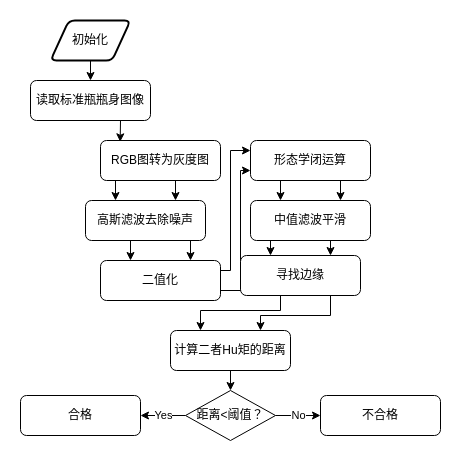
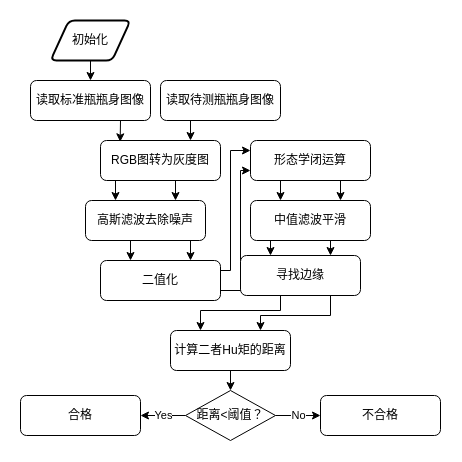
none -> (221, 101)
none -> (191, 127)
